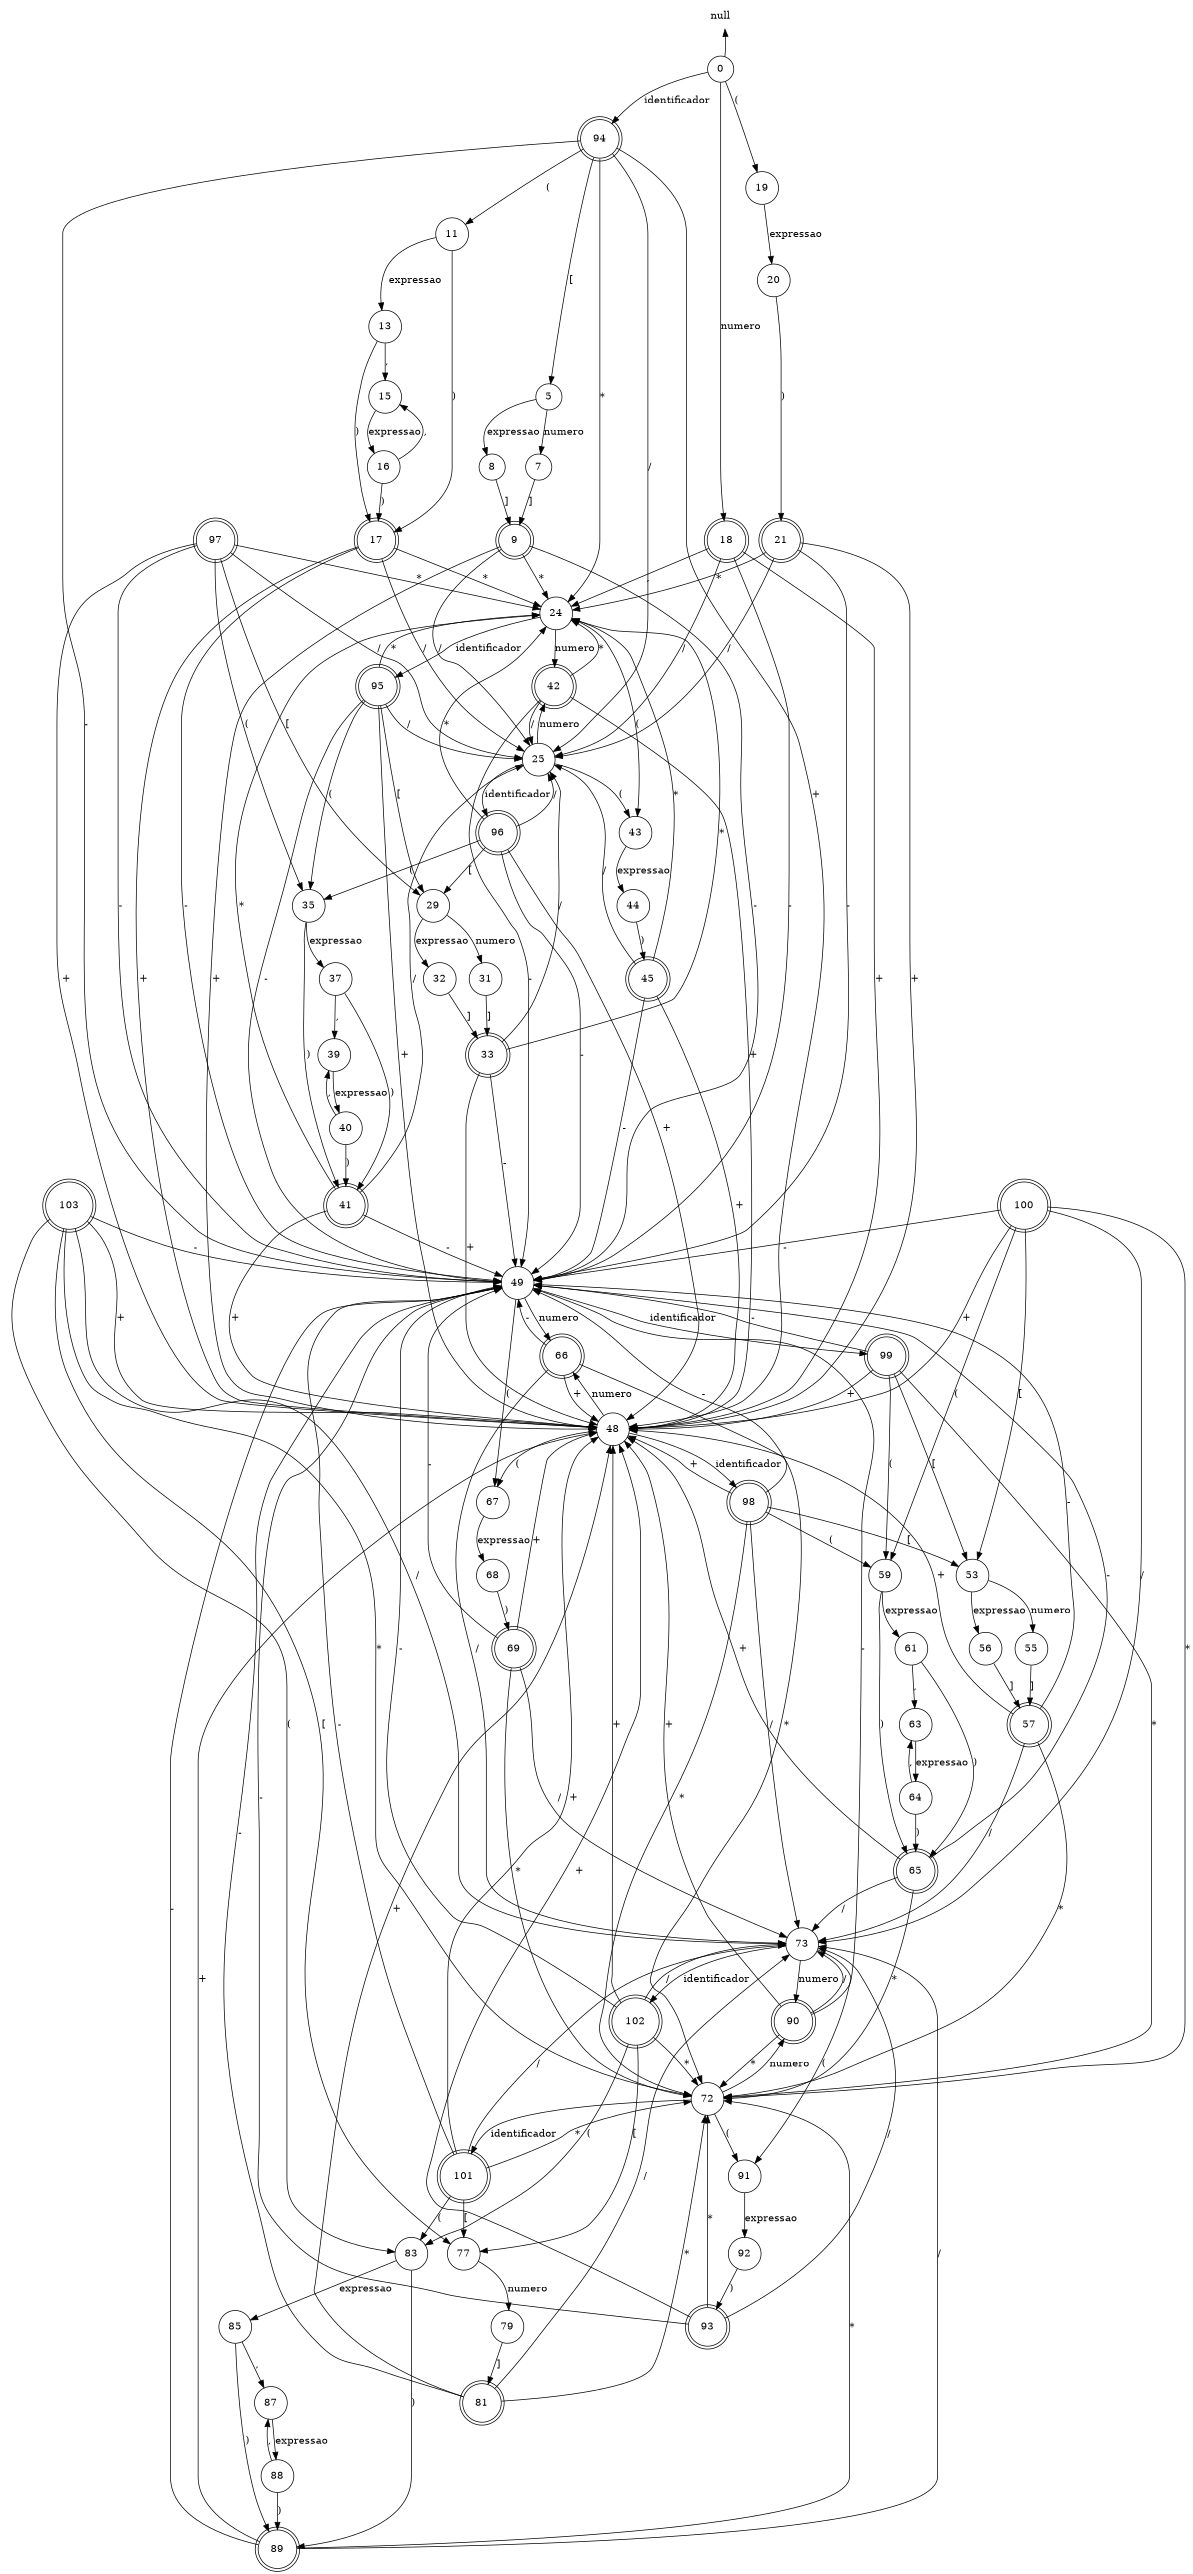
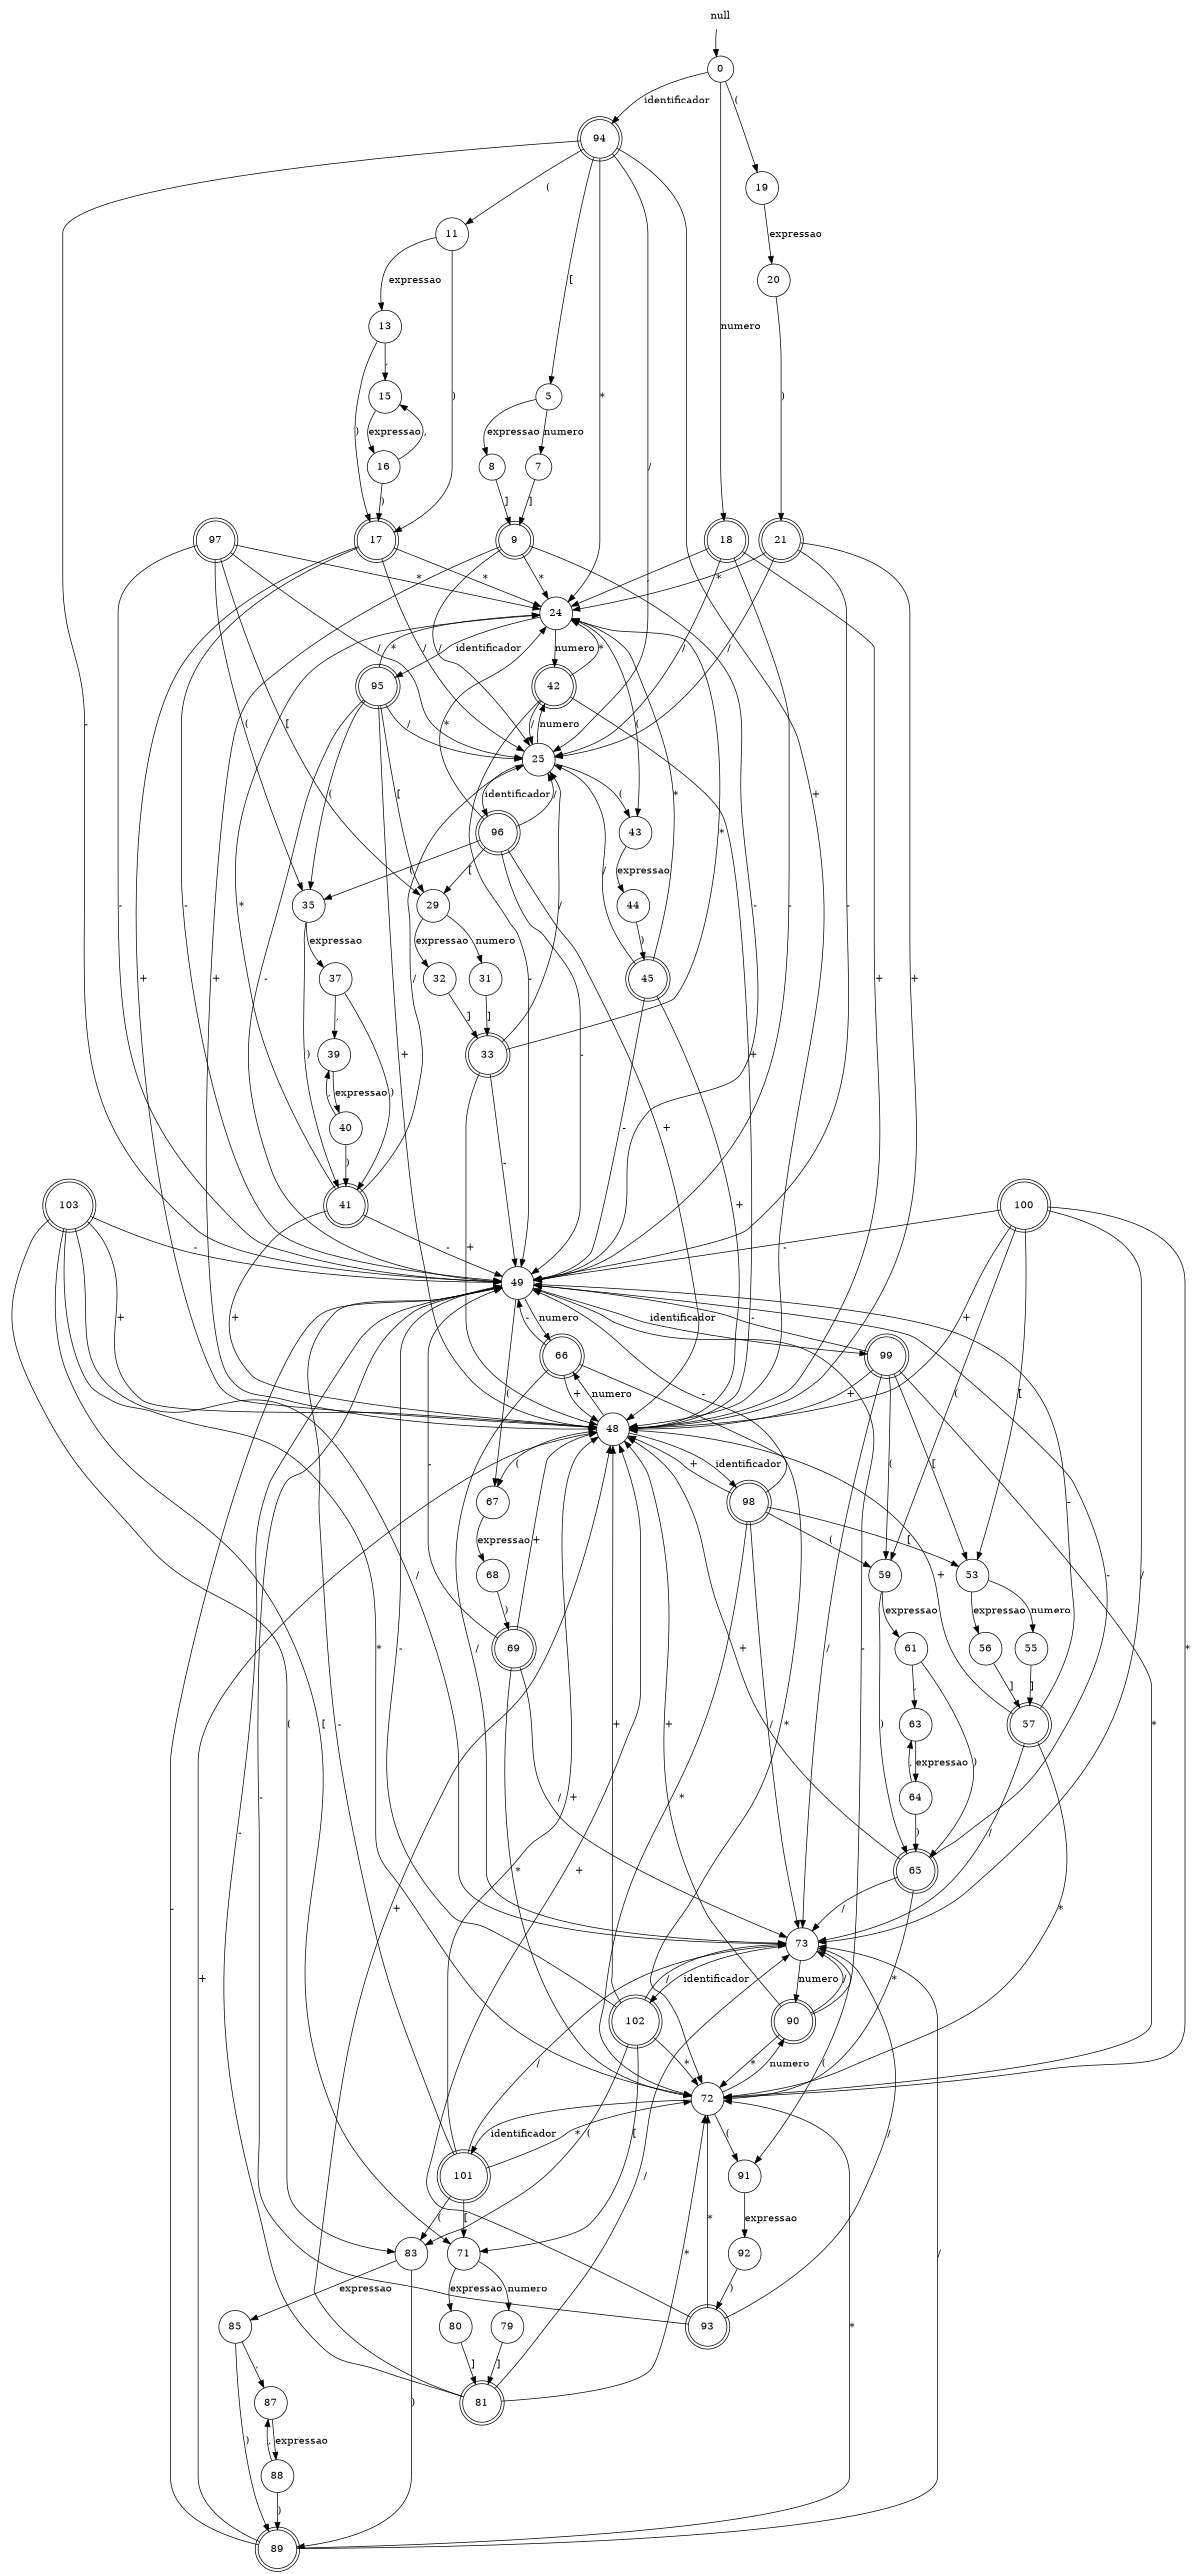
(726, 47) -> (716, 39)
(93, 1135) -> none
none -> (825, 1645)
(464, 2254) -> (464, 2254)
none -> (456, 2327)
